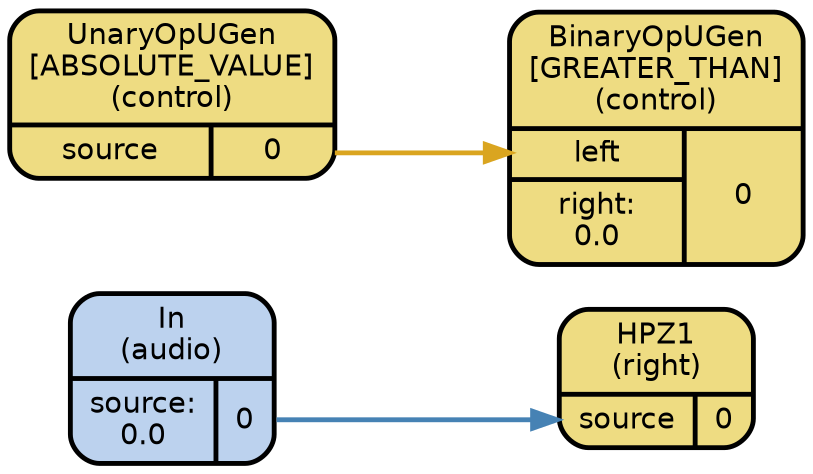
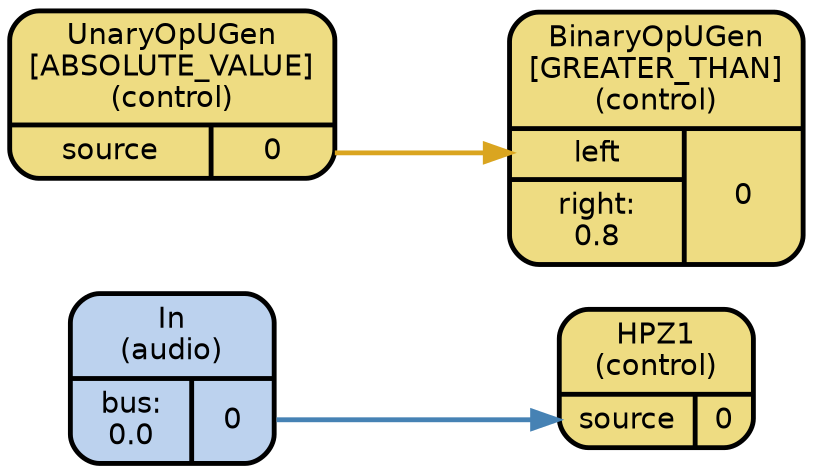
(597, 237) -> (597, 237)
(656, 366) -> (656, 366)
(143, 404) -> (131, 404)
